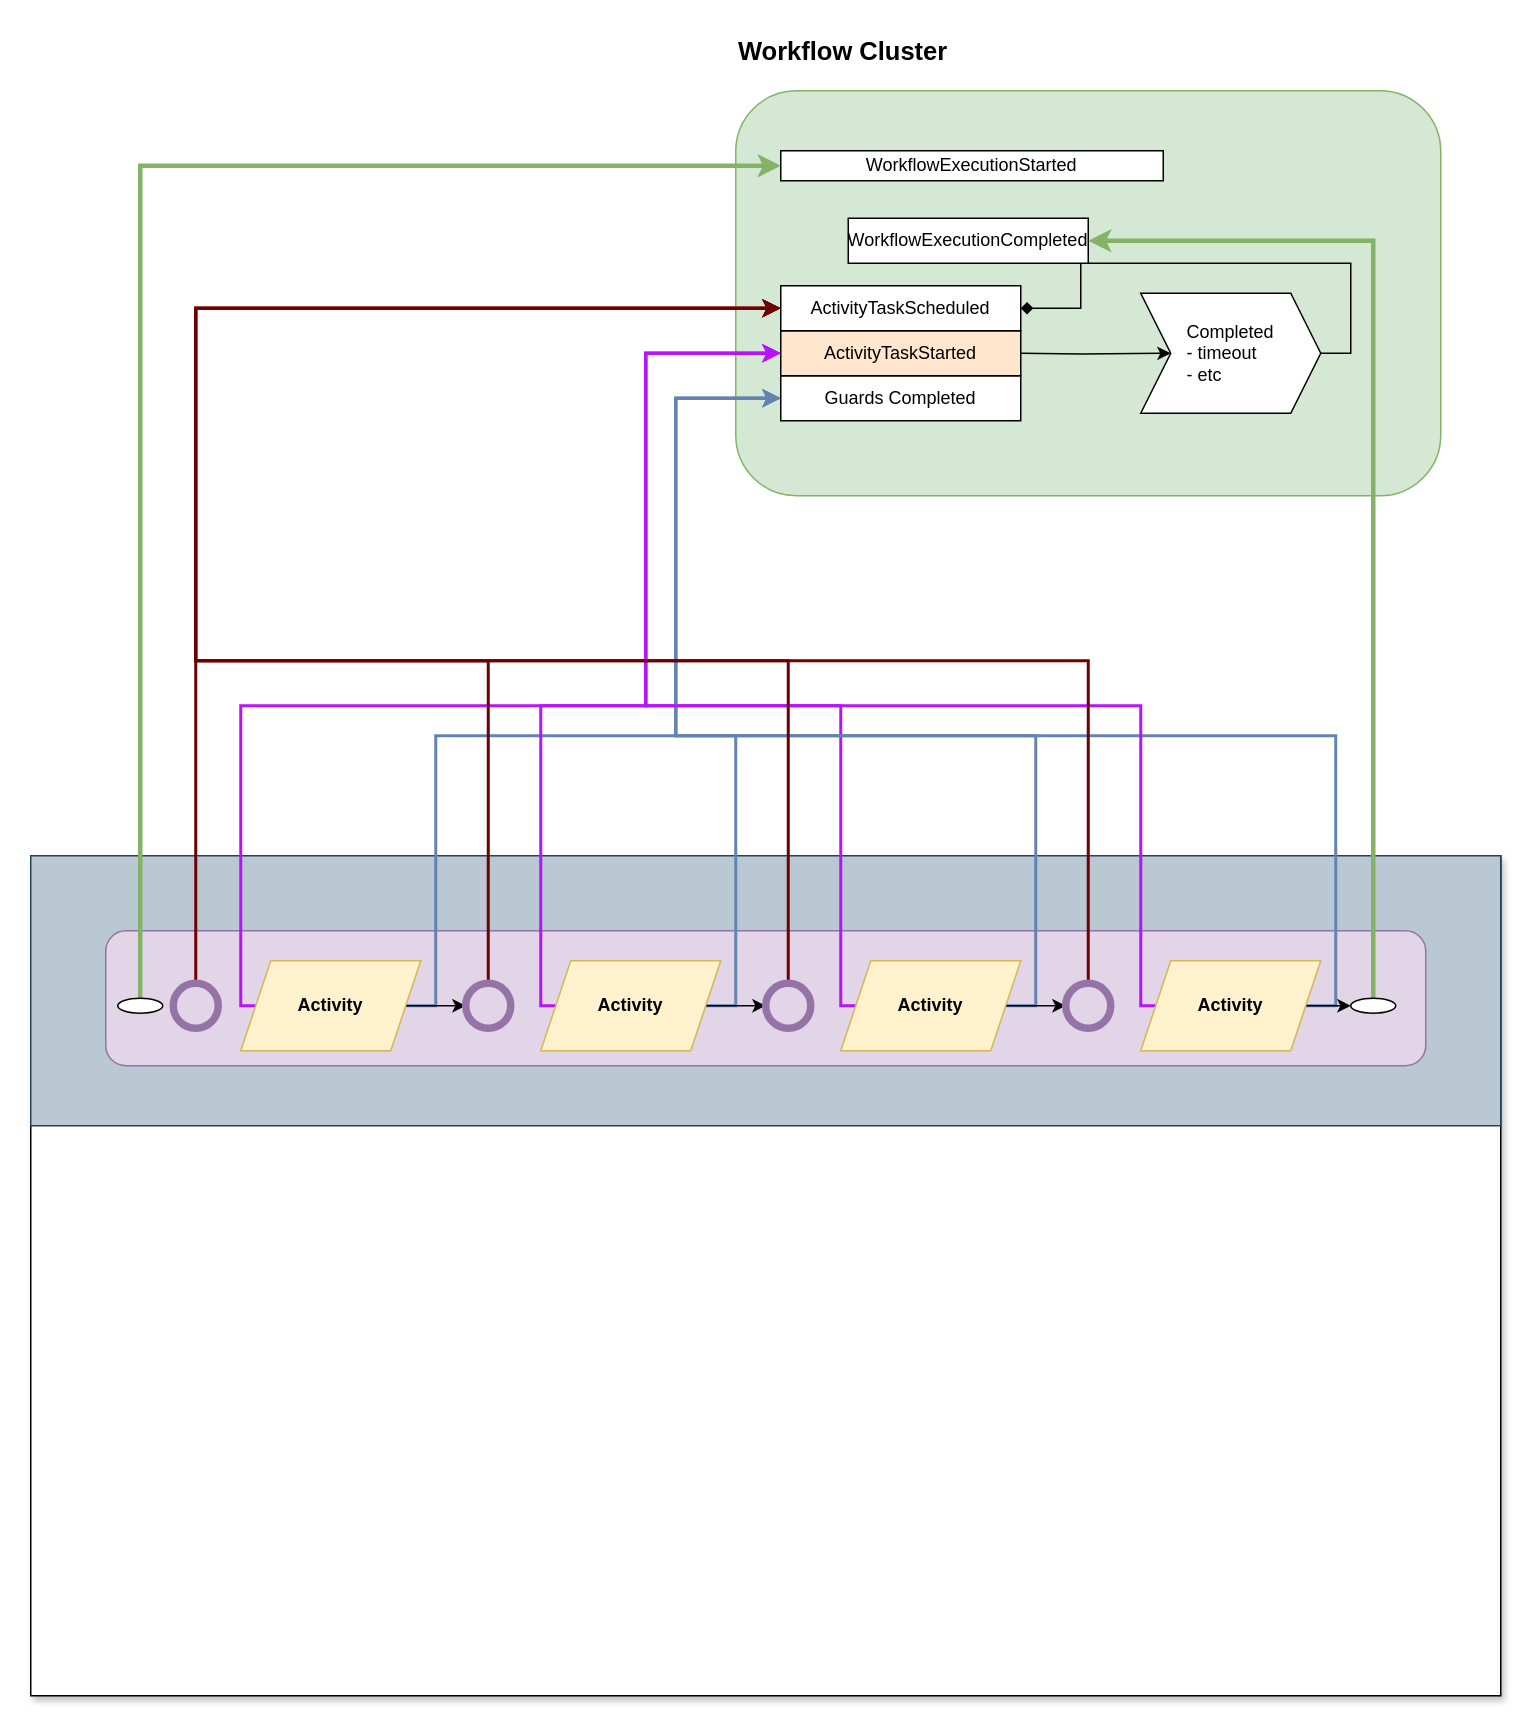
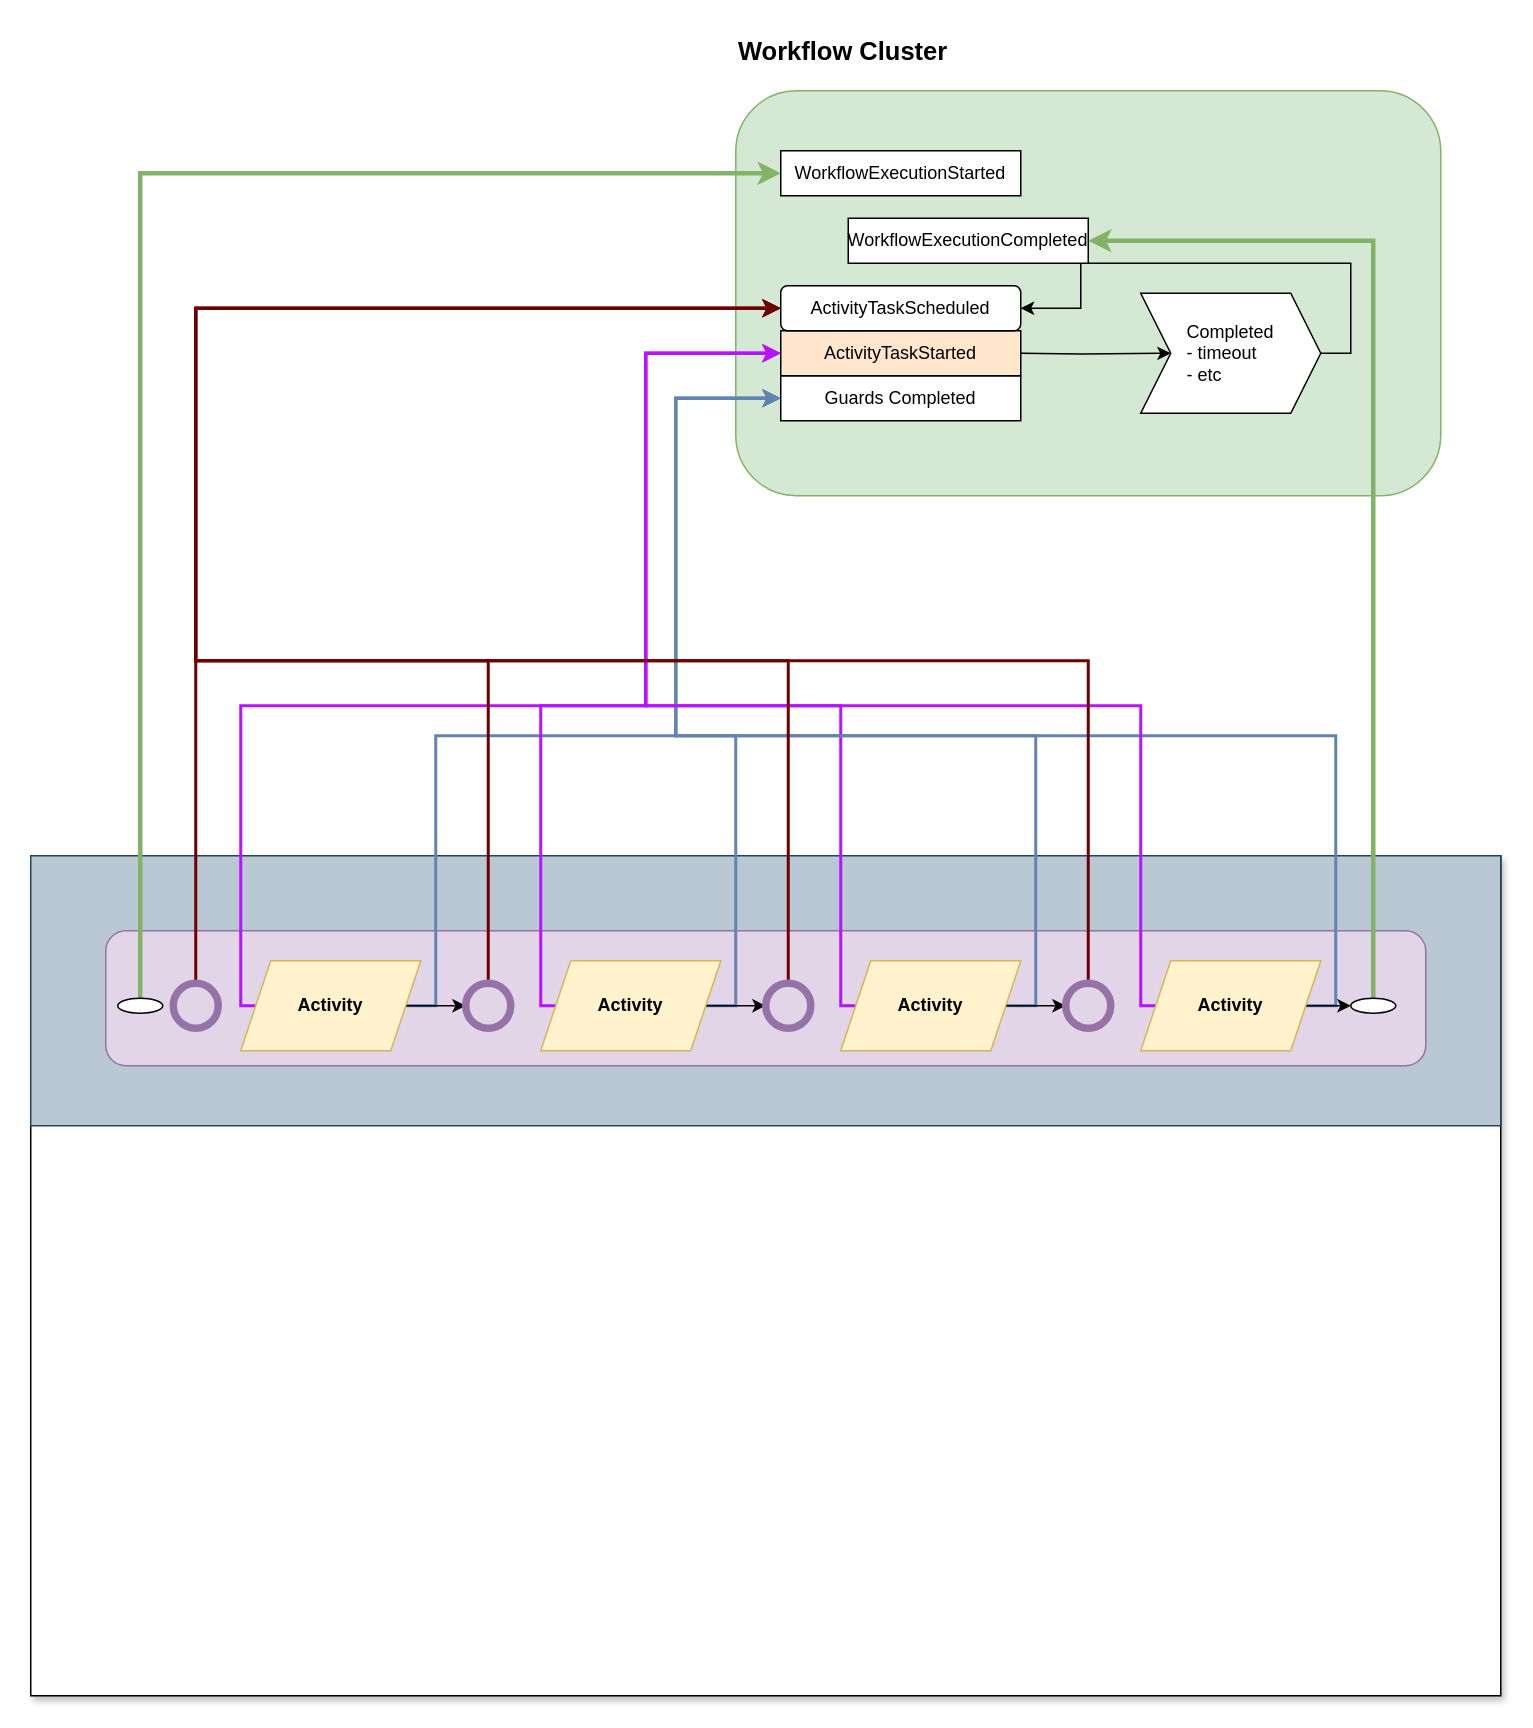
(972, 166) -> (901, 173)
(901, 308) -> (901, 308)
(1033, 308) -> (1032, 308)
